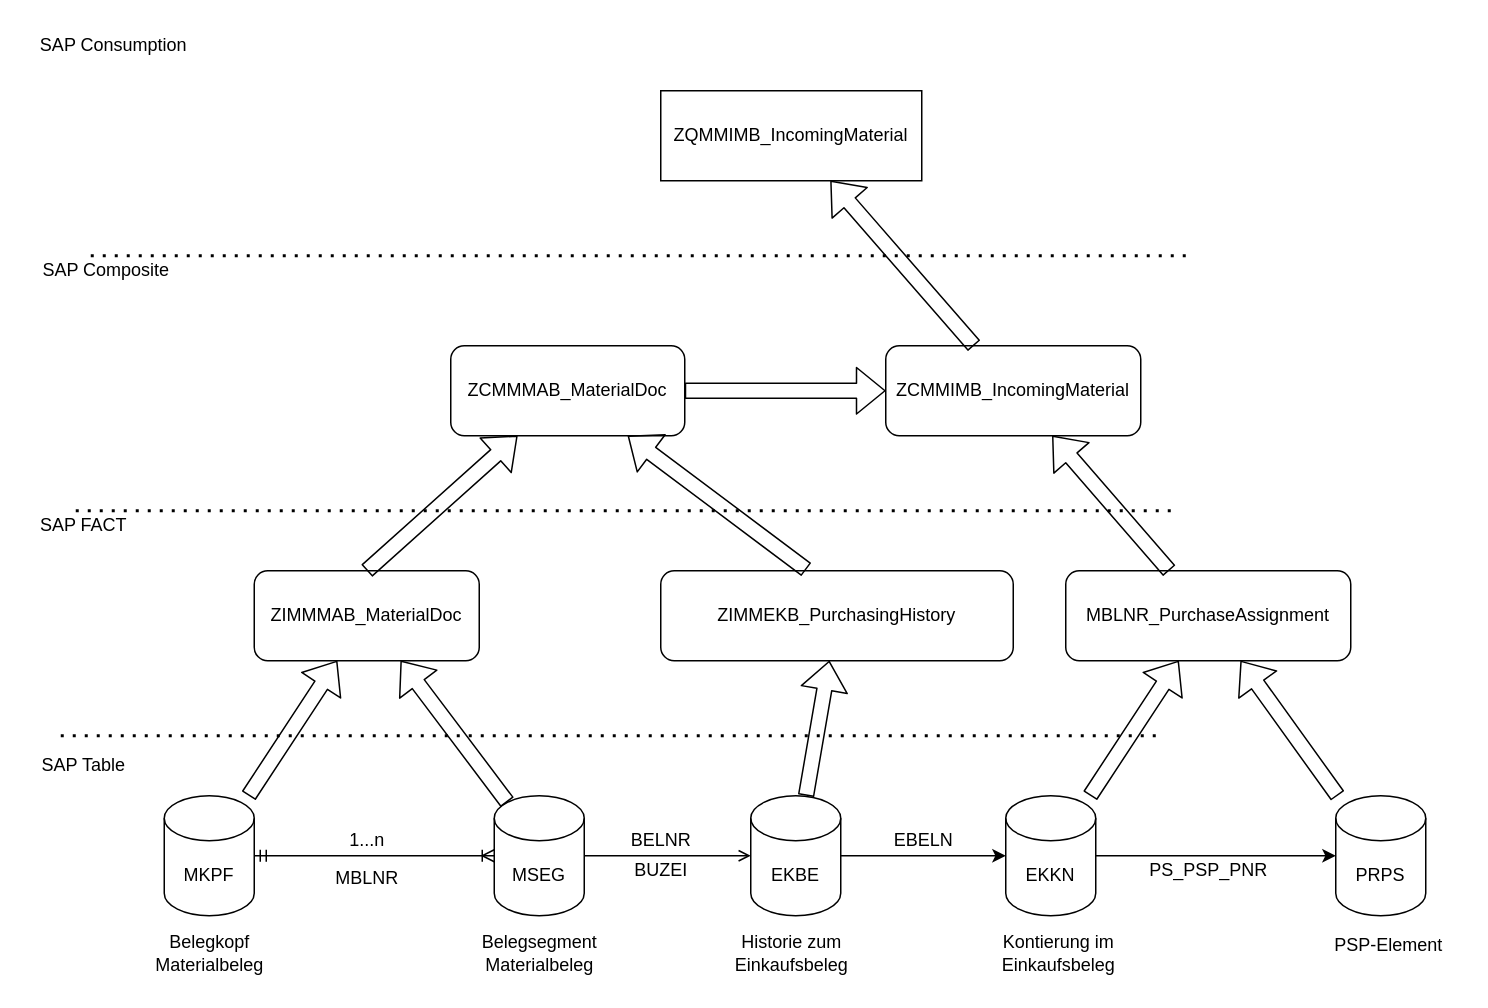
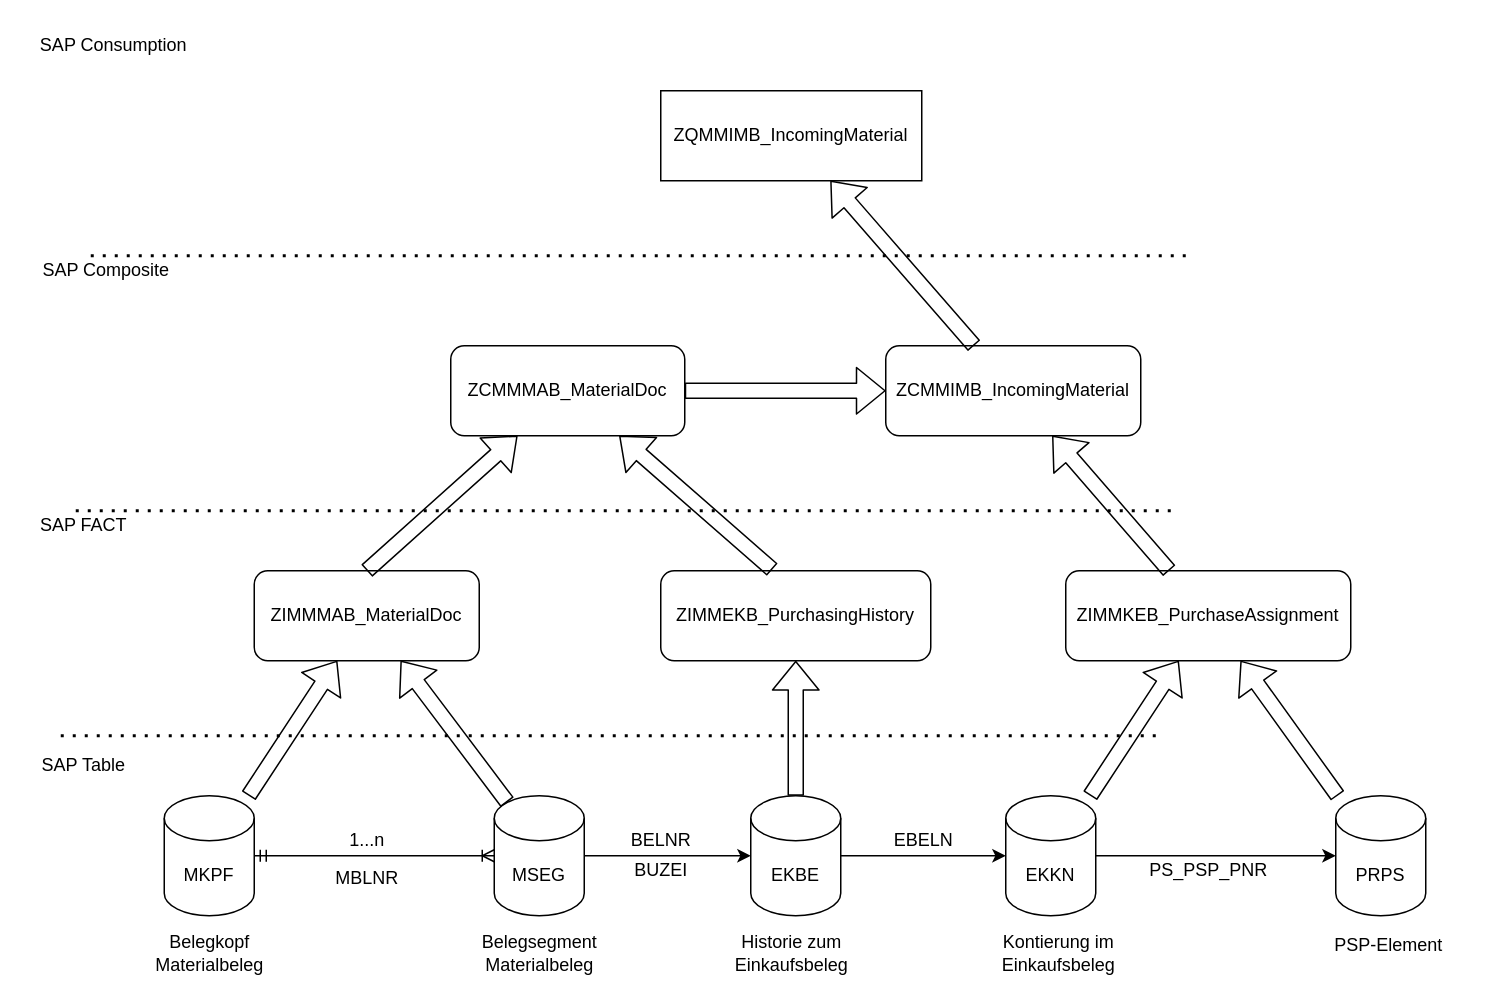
(837, 616) -> (796, 616)
(1208, 616) -> (1208, 616)
(741, 856) -> (739, 856)
